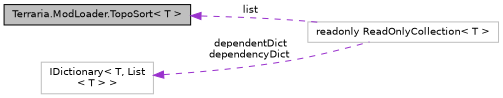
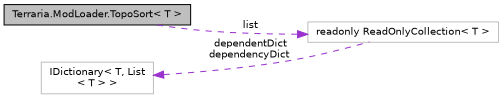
(261, 18) -> (225, 32)
